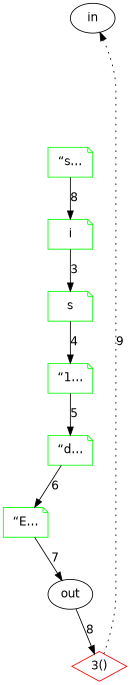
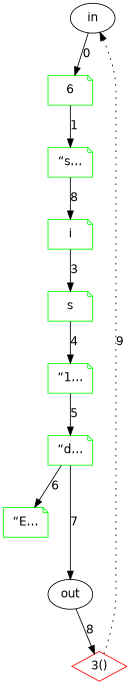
none -> (70, 90)
(46, 555) -> (70, 518)
